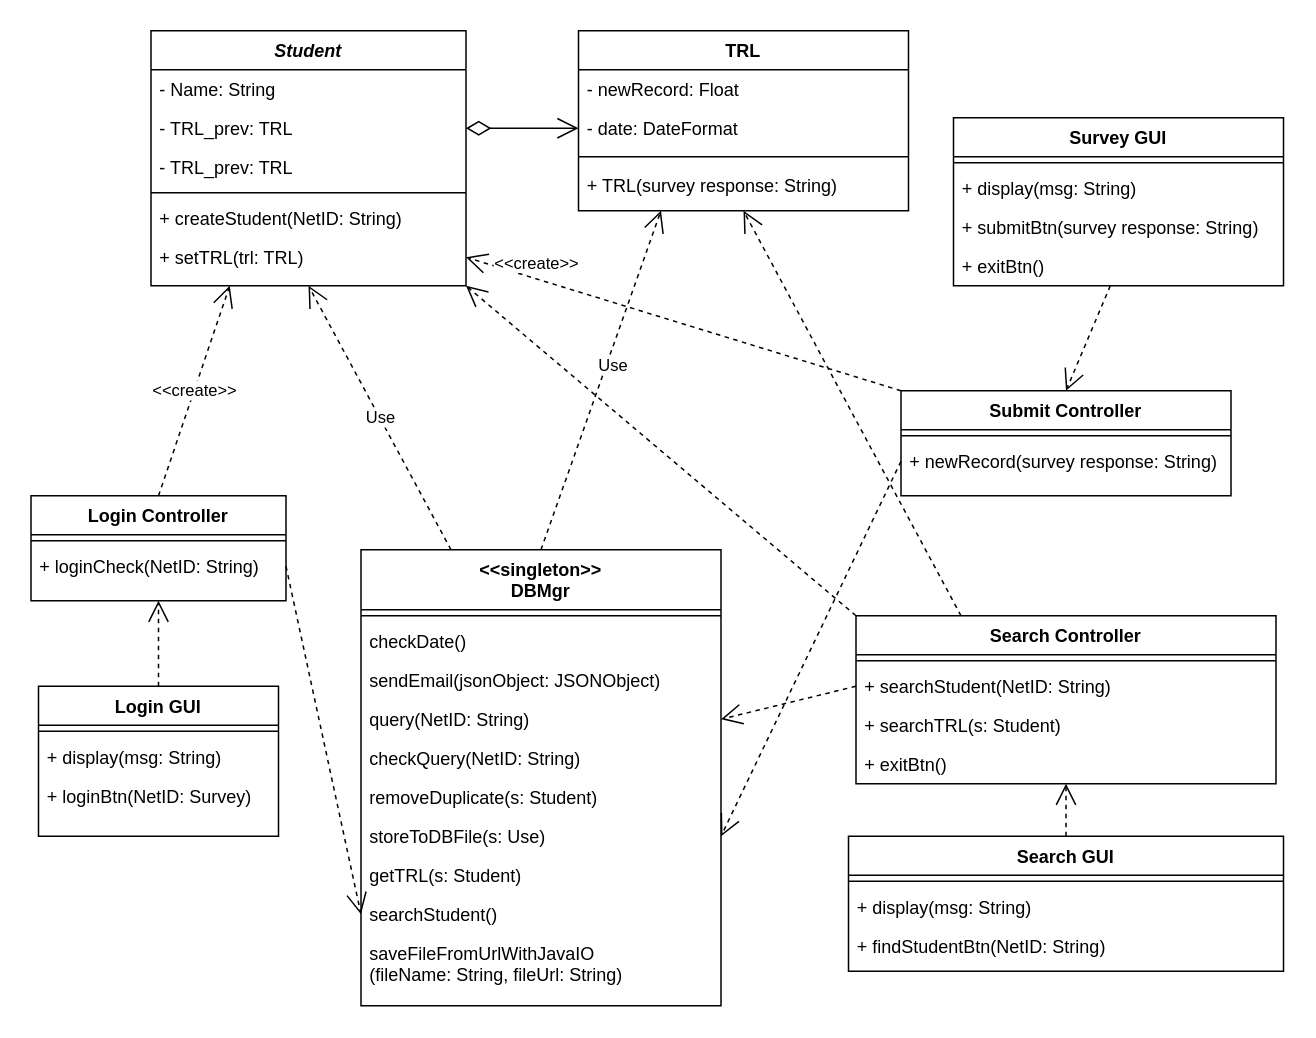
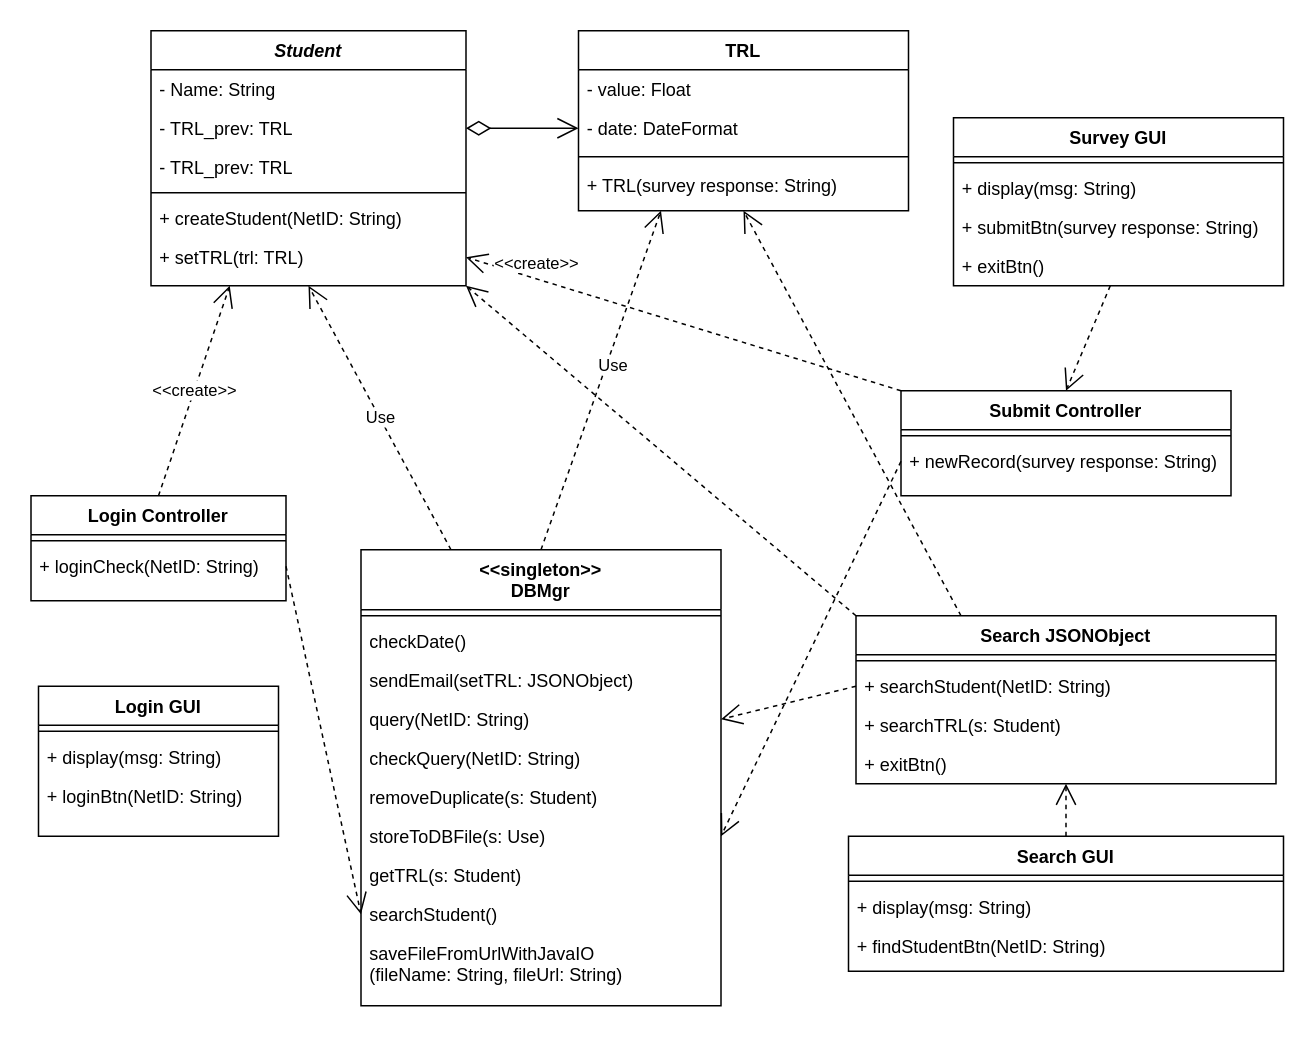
(668, 90) -> (645, 90)
(1065, 636) -> (1065, 636)
(158, 645) -> none
(526, 681) -> (506, 681)
(161, 797) -> (158, 797)
